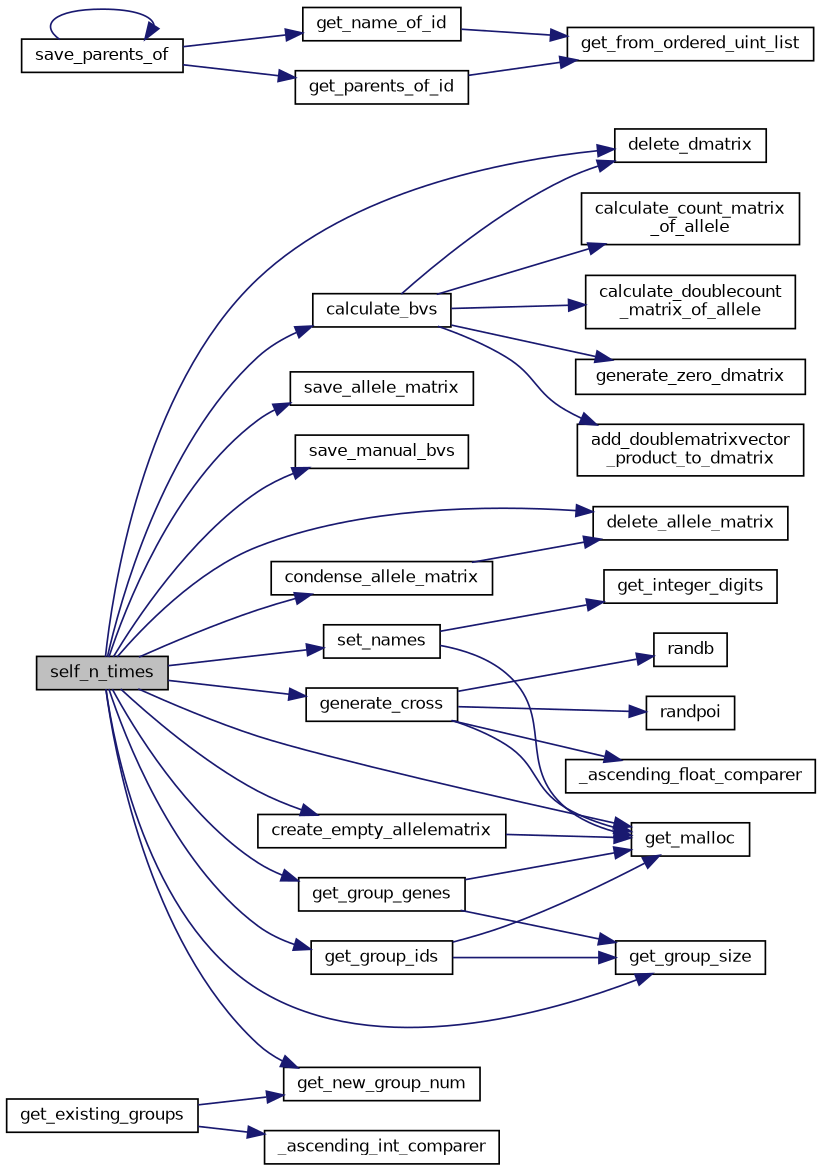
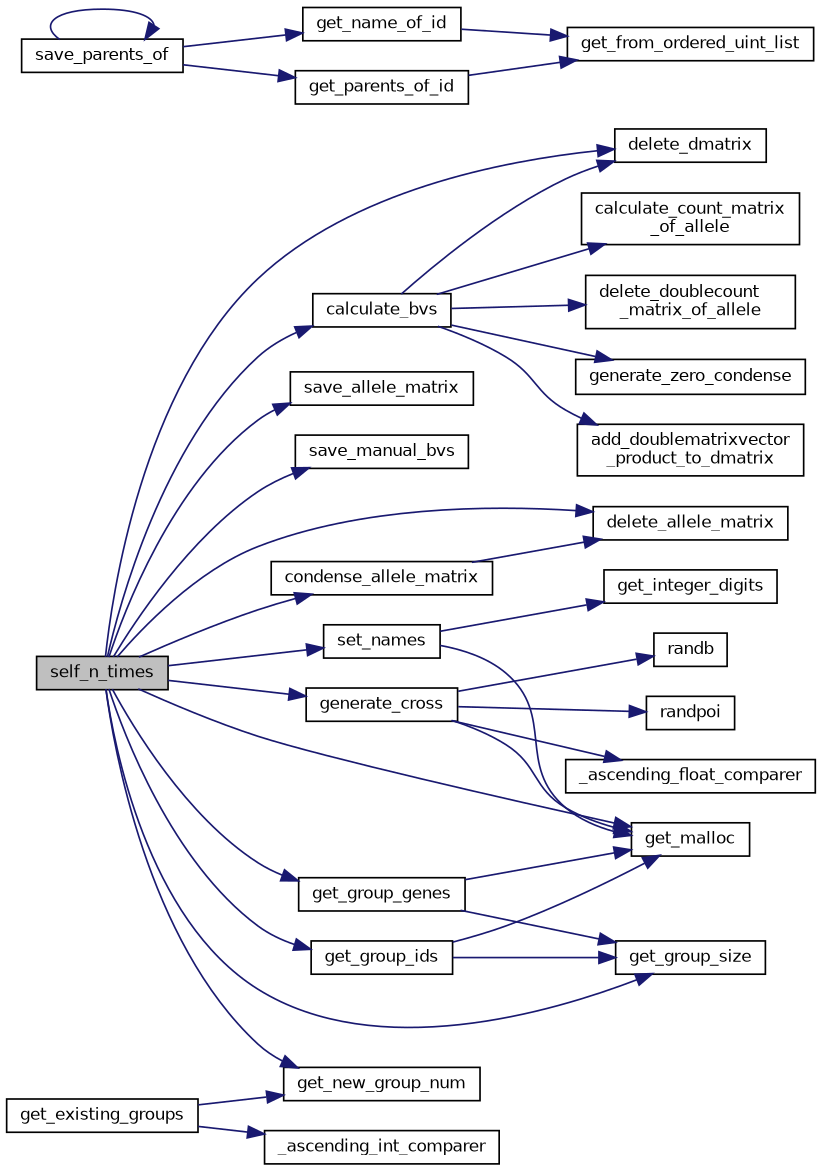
(691, 302) -> (691, 302)
(691, 377) -> (691, 377)
(382, 831) -> none
